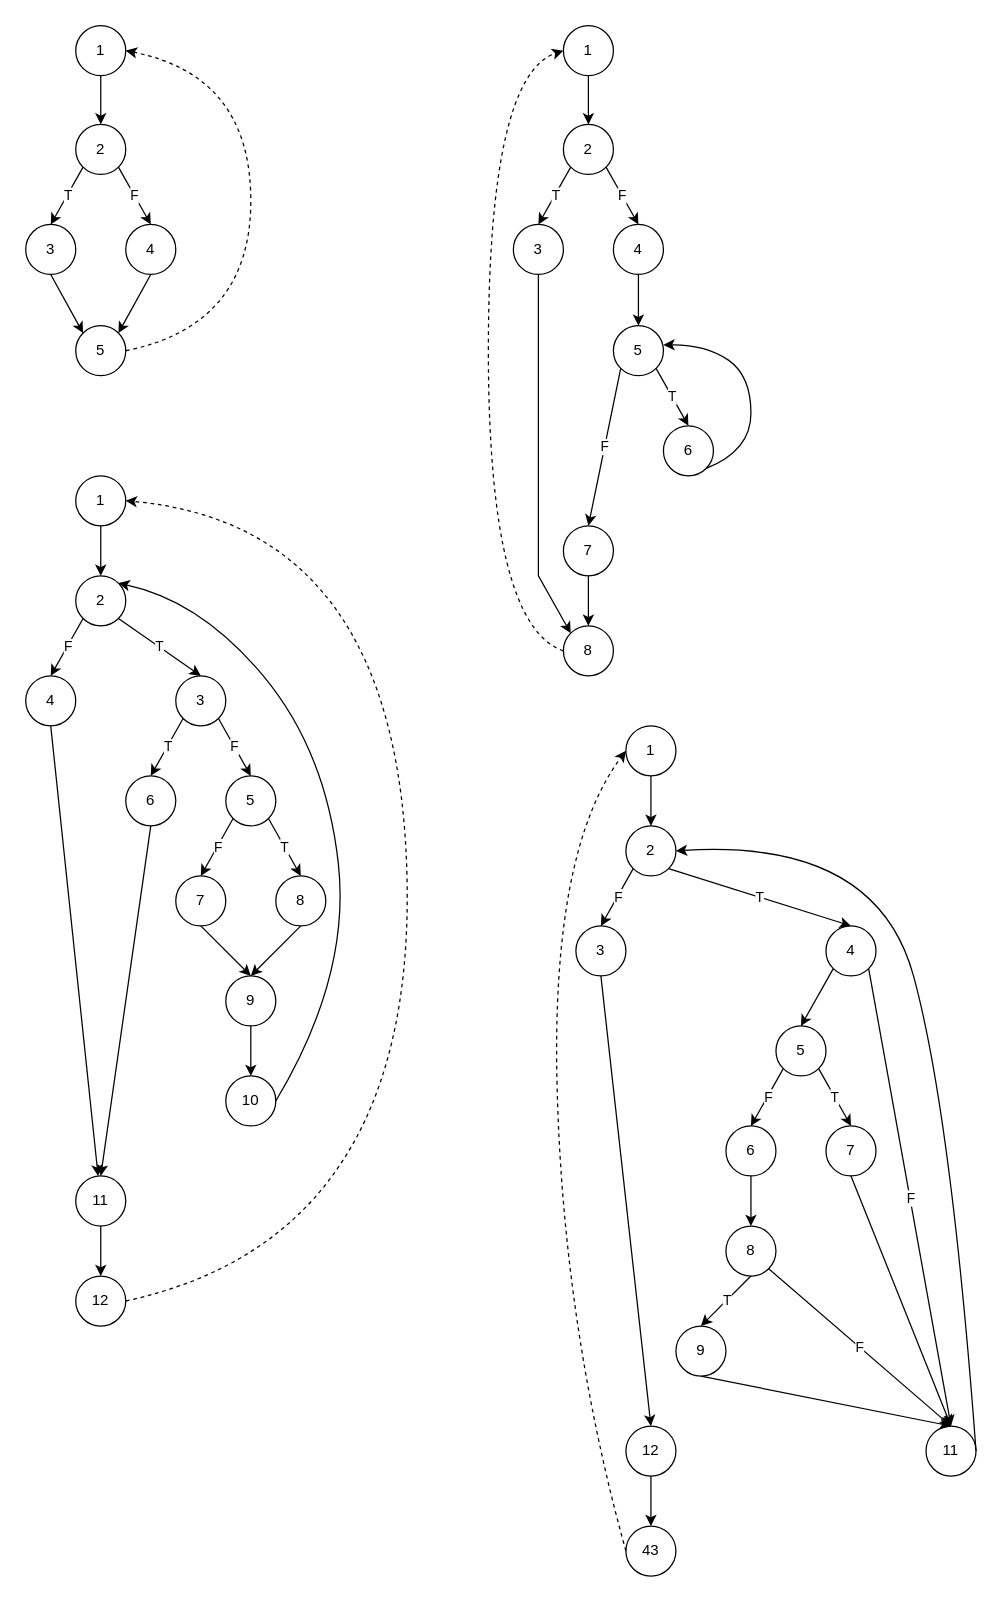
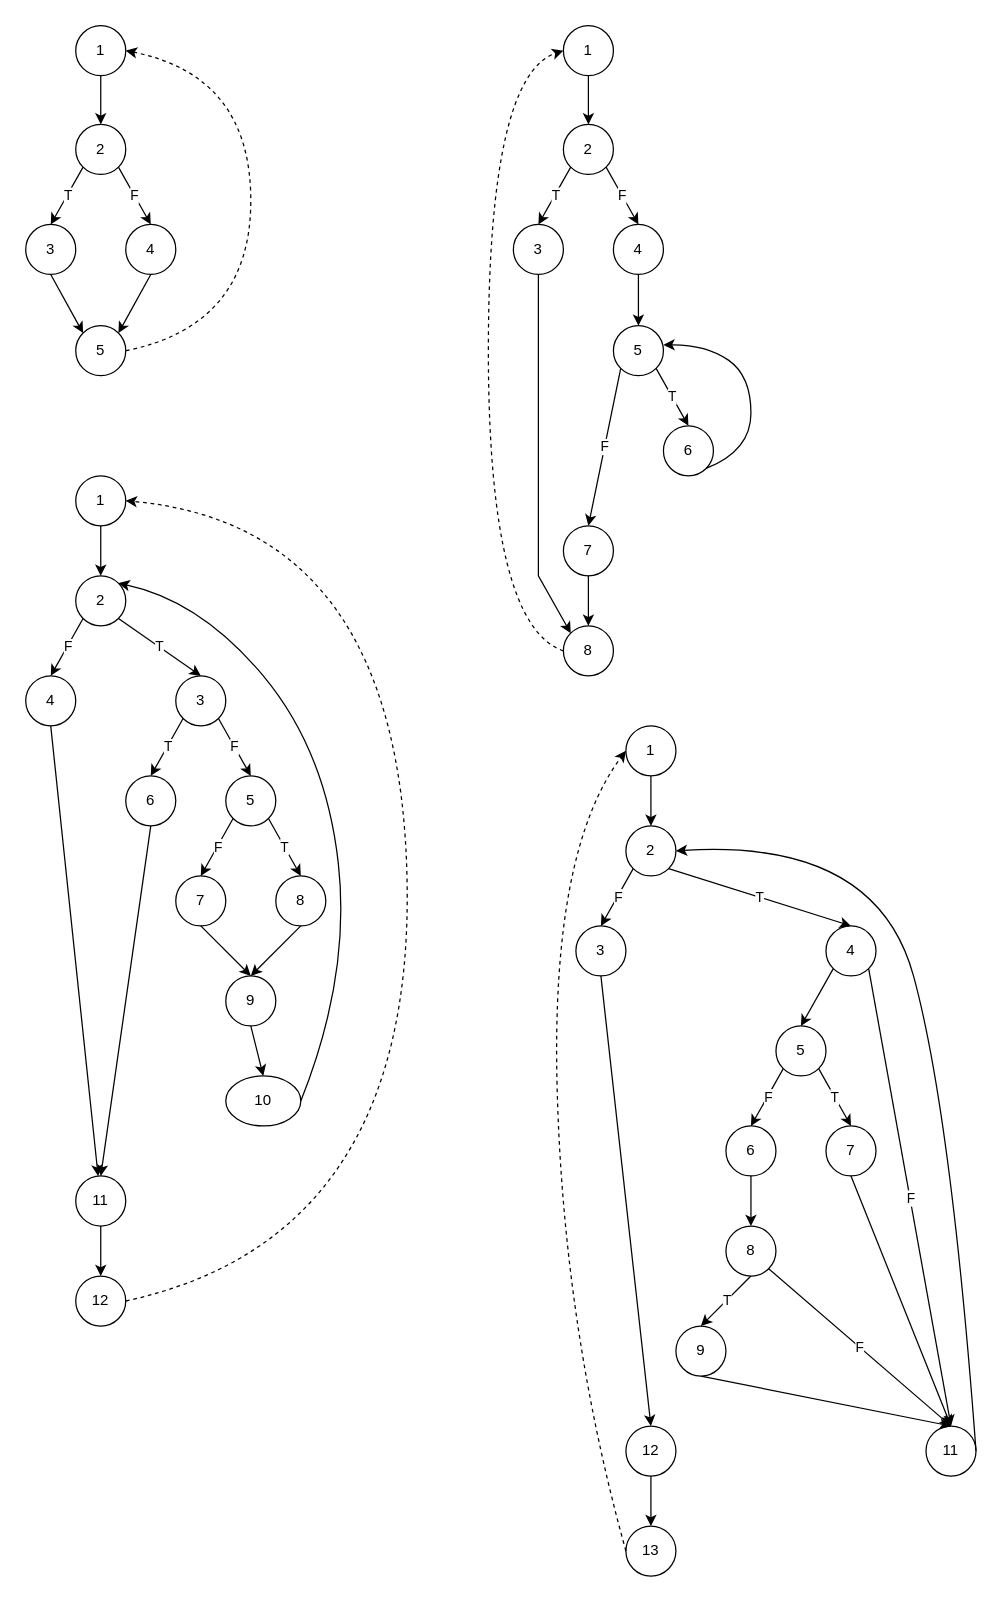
(251, 1101) -> (263, 1101)
(651, 1551) -> (651, 1551)
